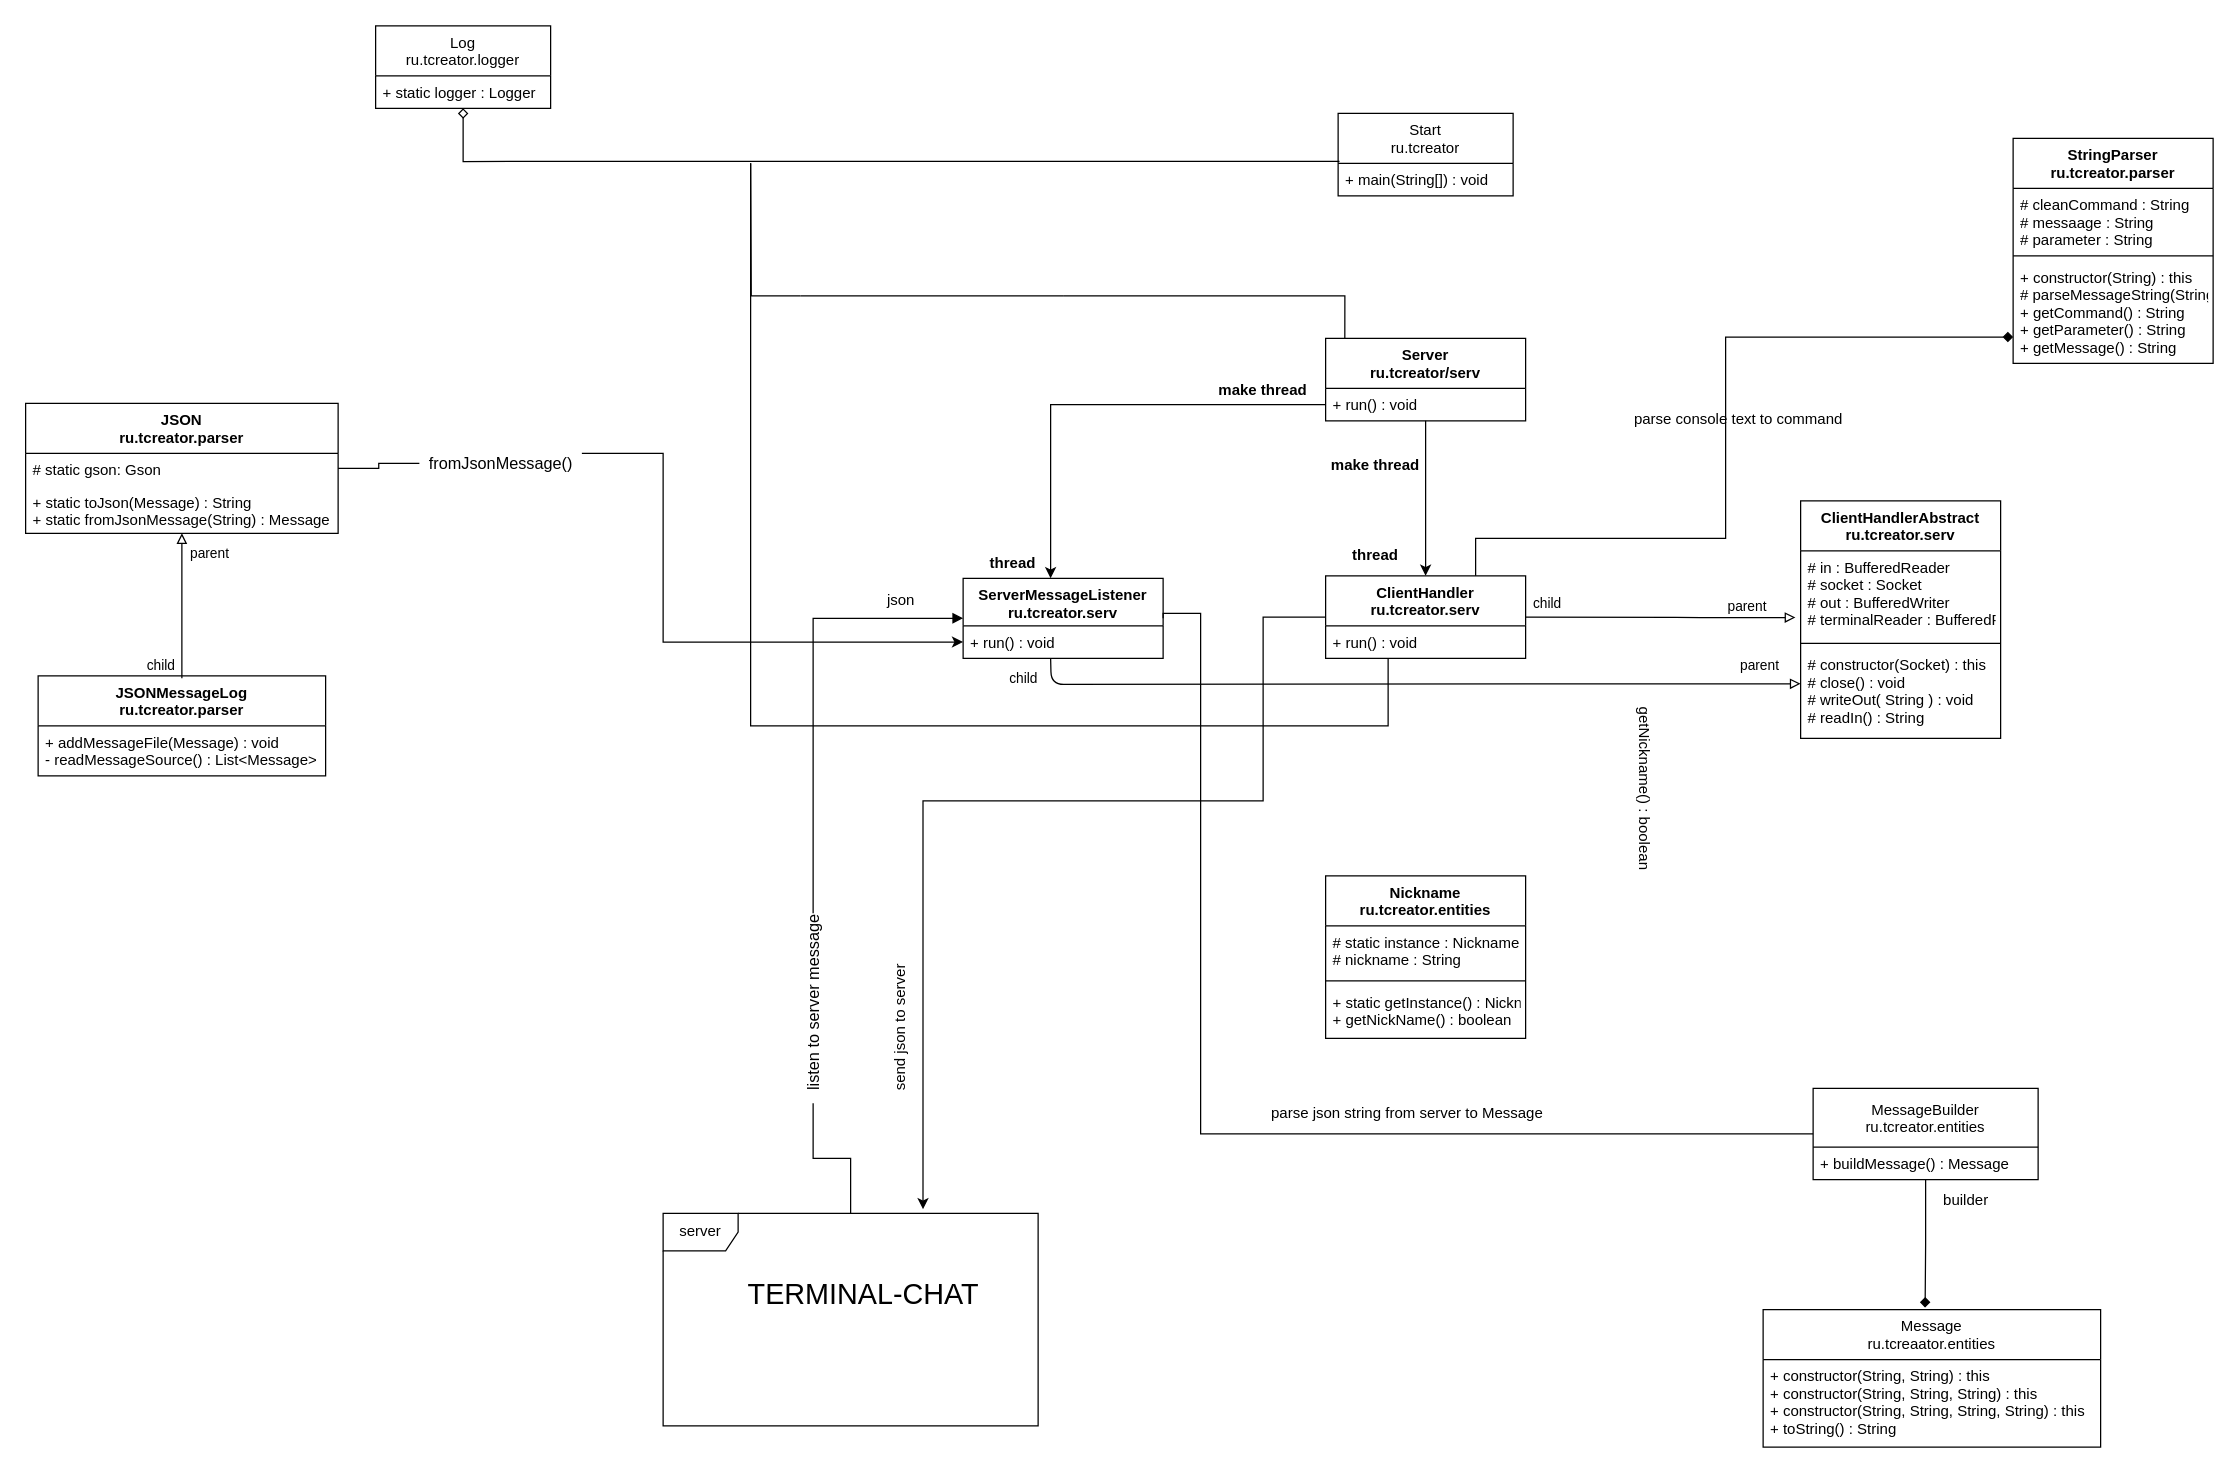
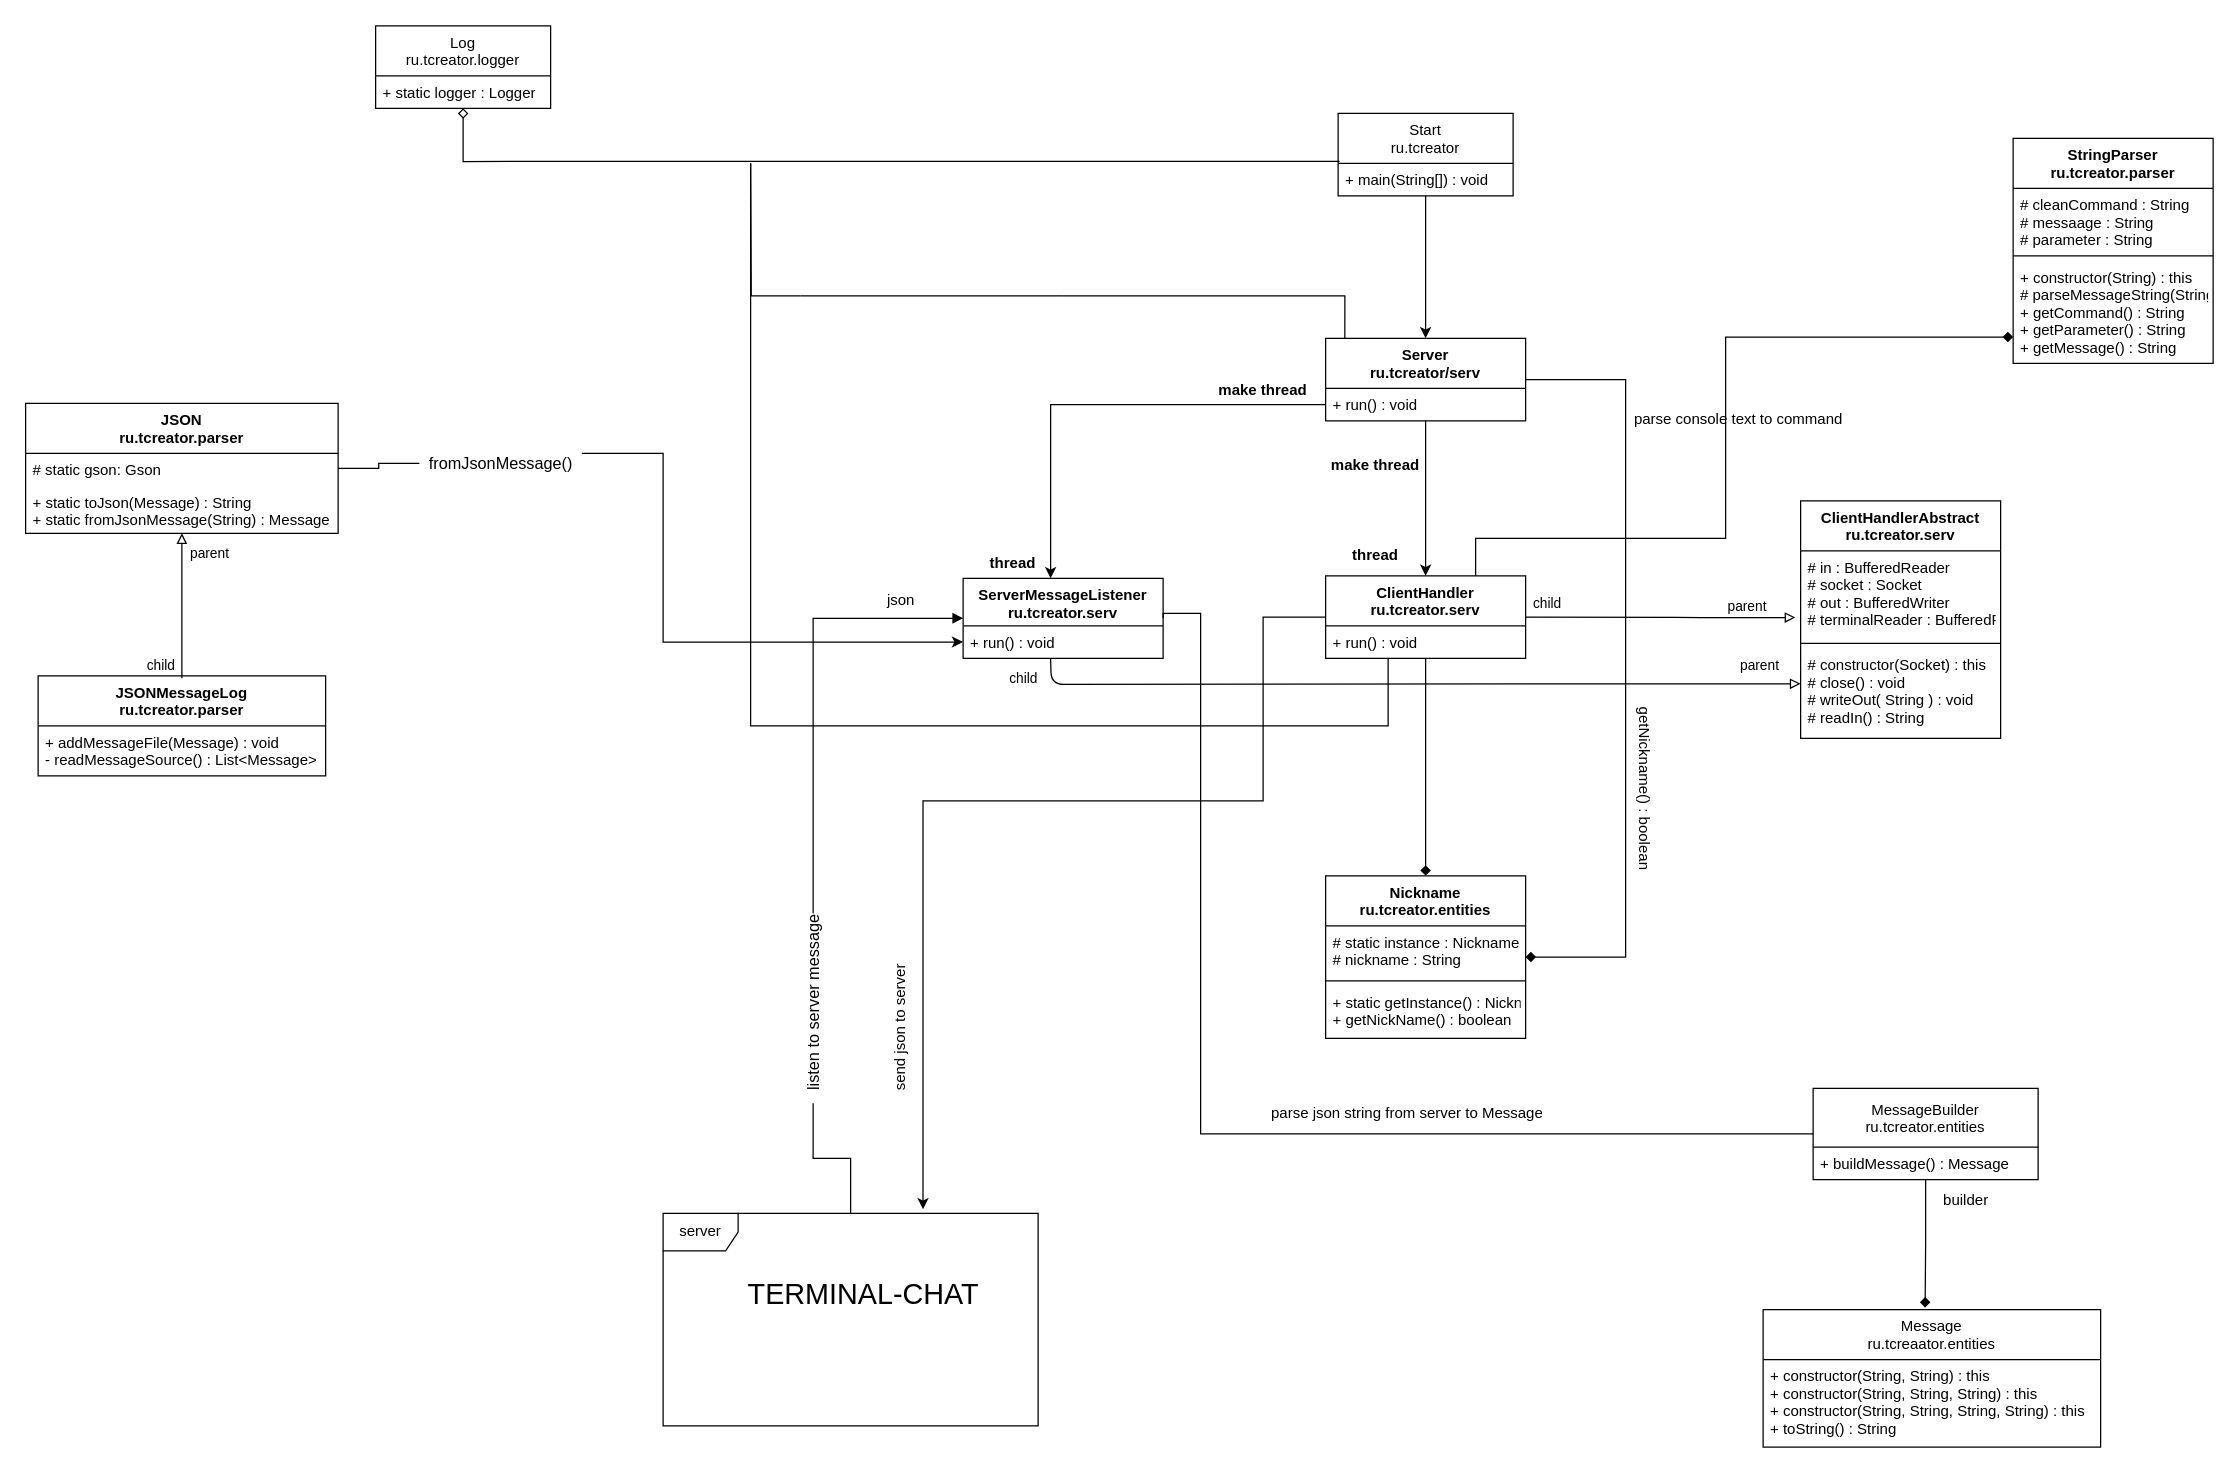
none -> (1426, 263)
none -> (1626, 664)
none -> (1426, 764)
